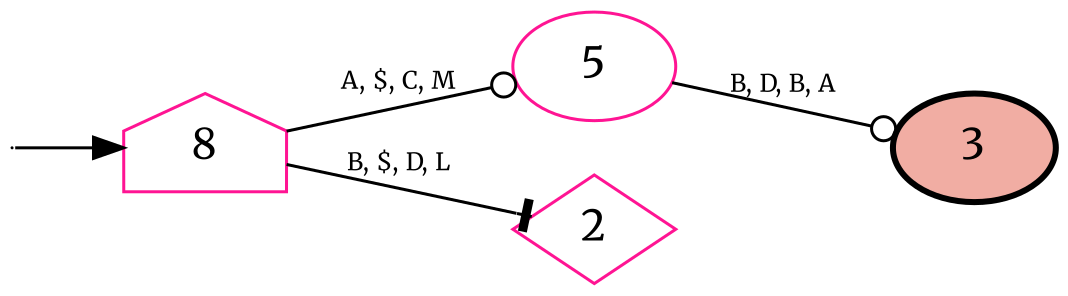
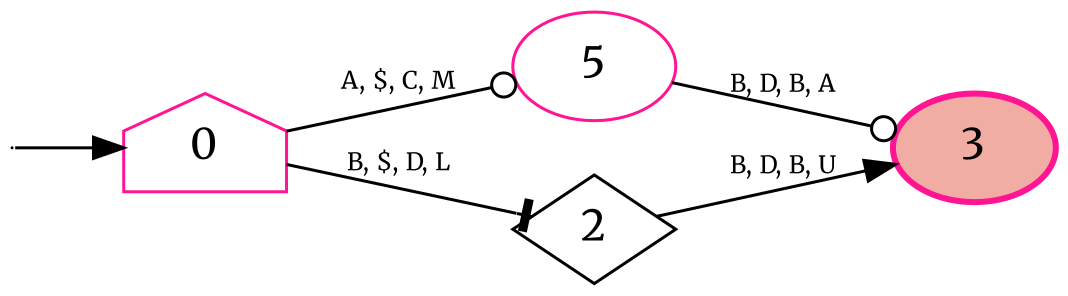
(205, 148) -> (205, 148)
(974, 148) -> (974, 148)
none -> (761, 194)
(594, 229) -> (594, 229)
